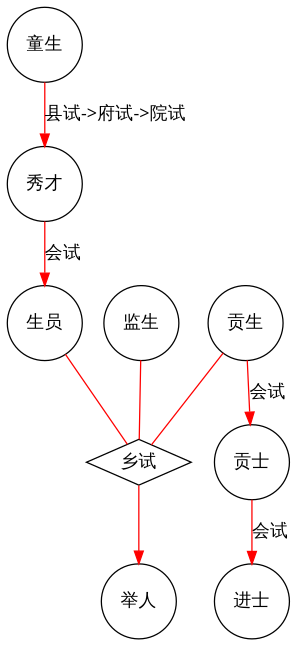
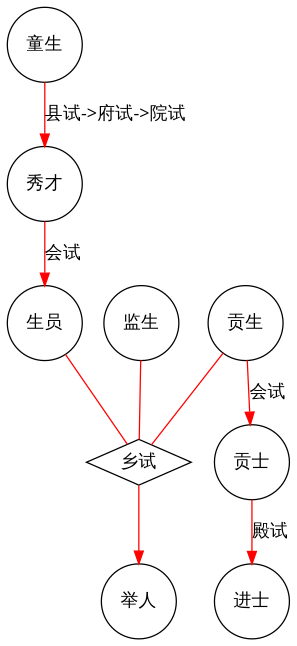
(270, 532) -> (270, 532)
